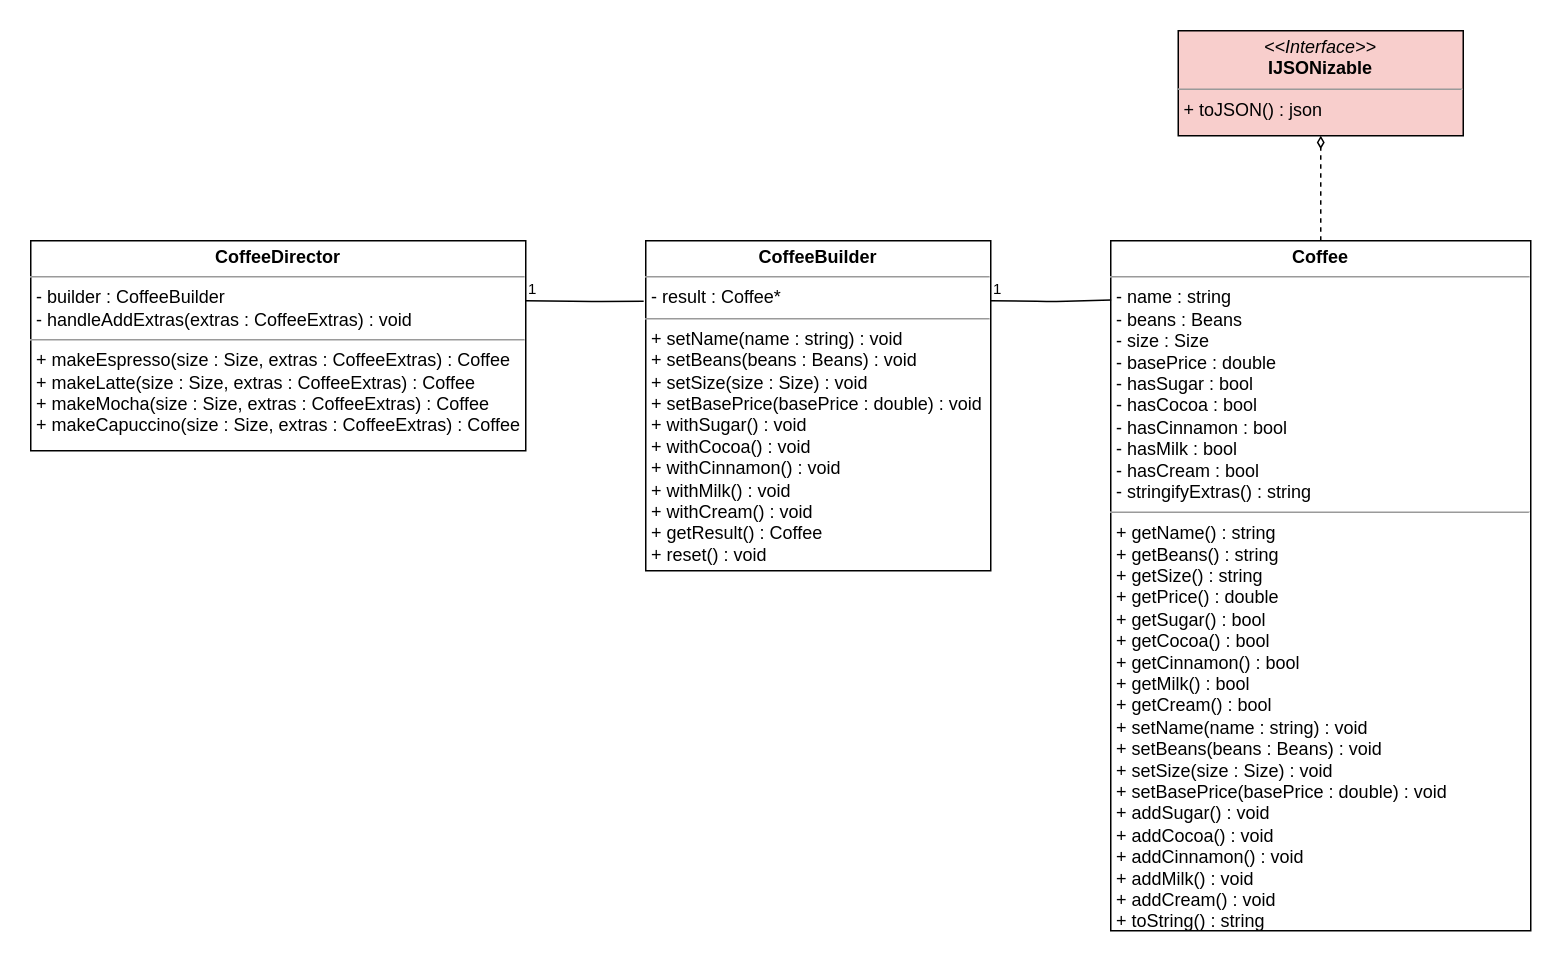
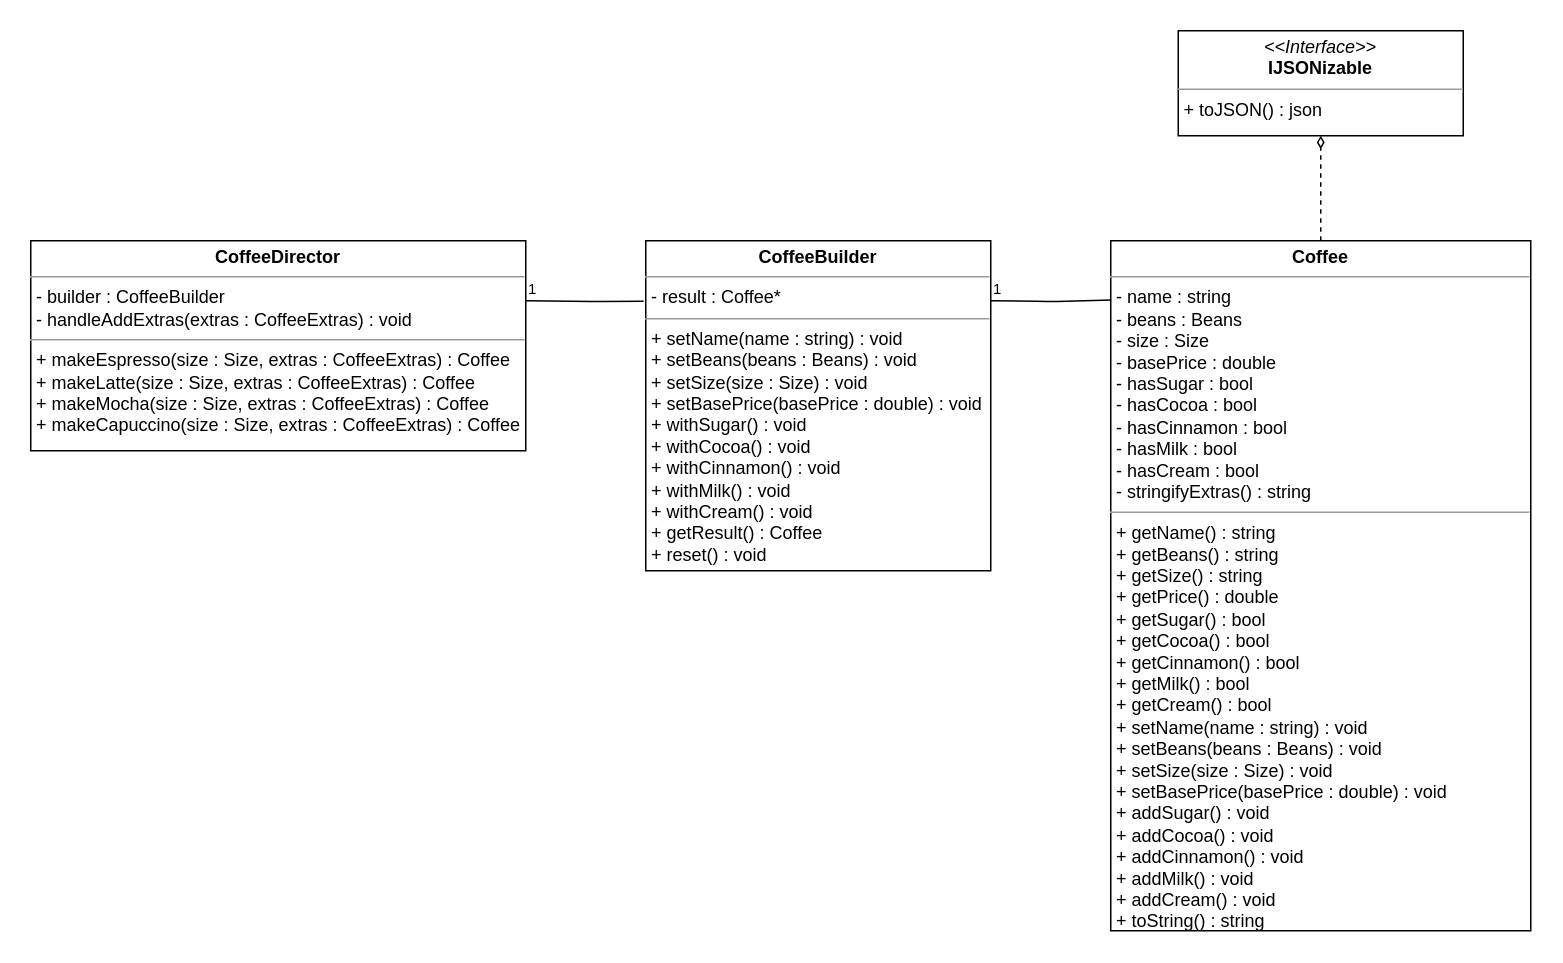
(1321, 83) -> (1321, 83)
